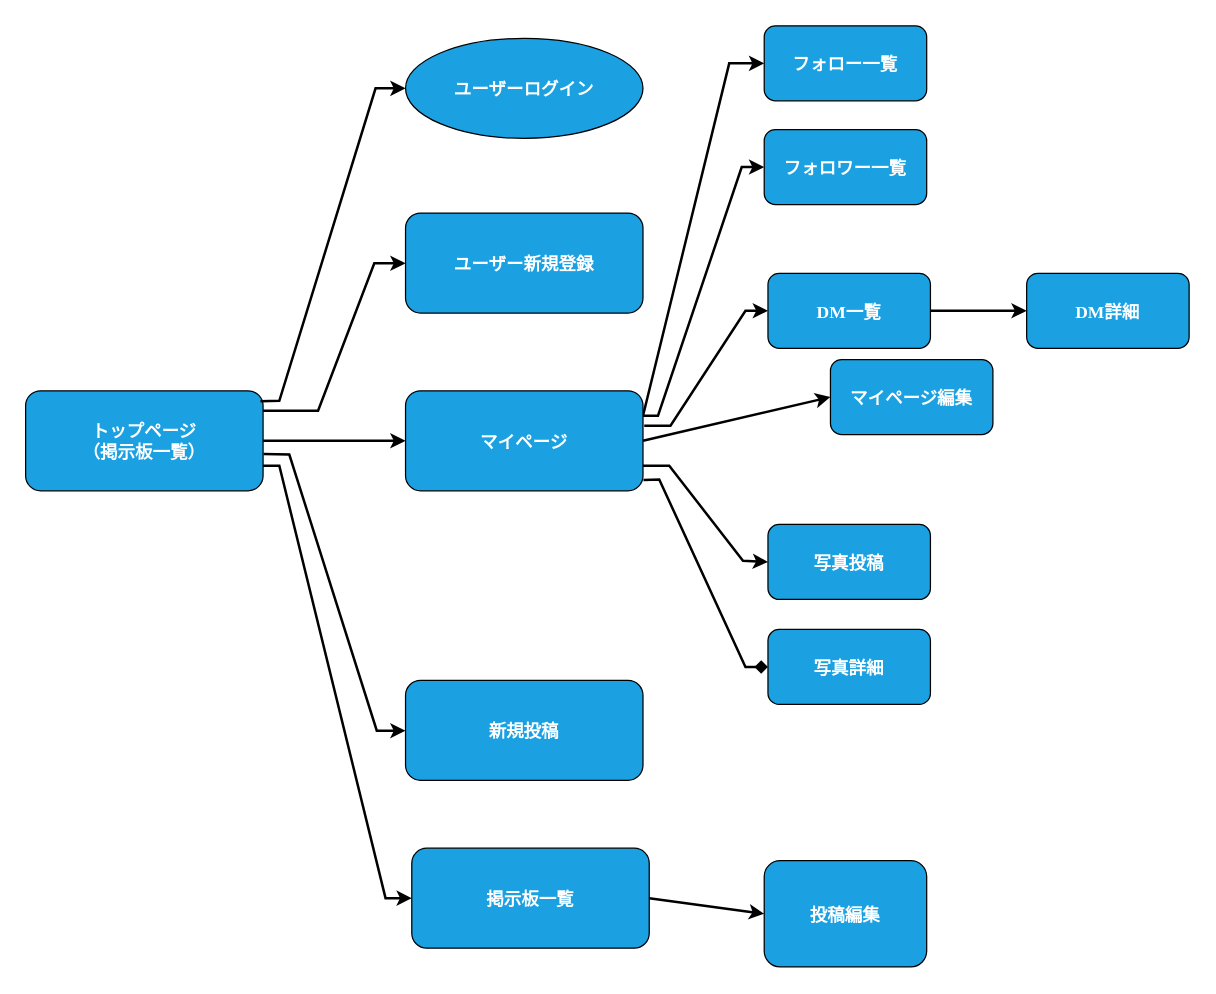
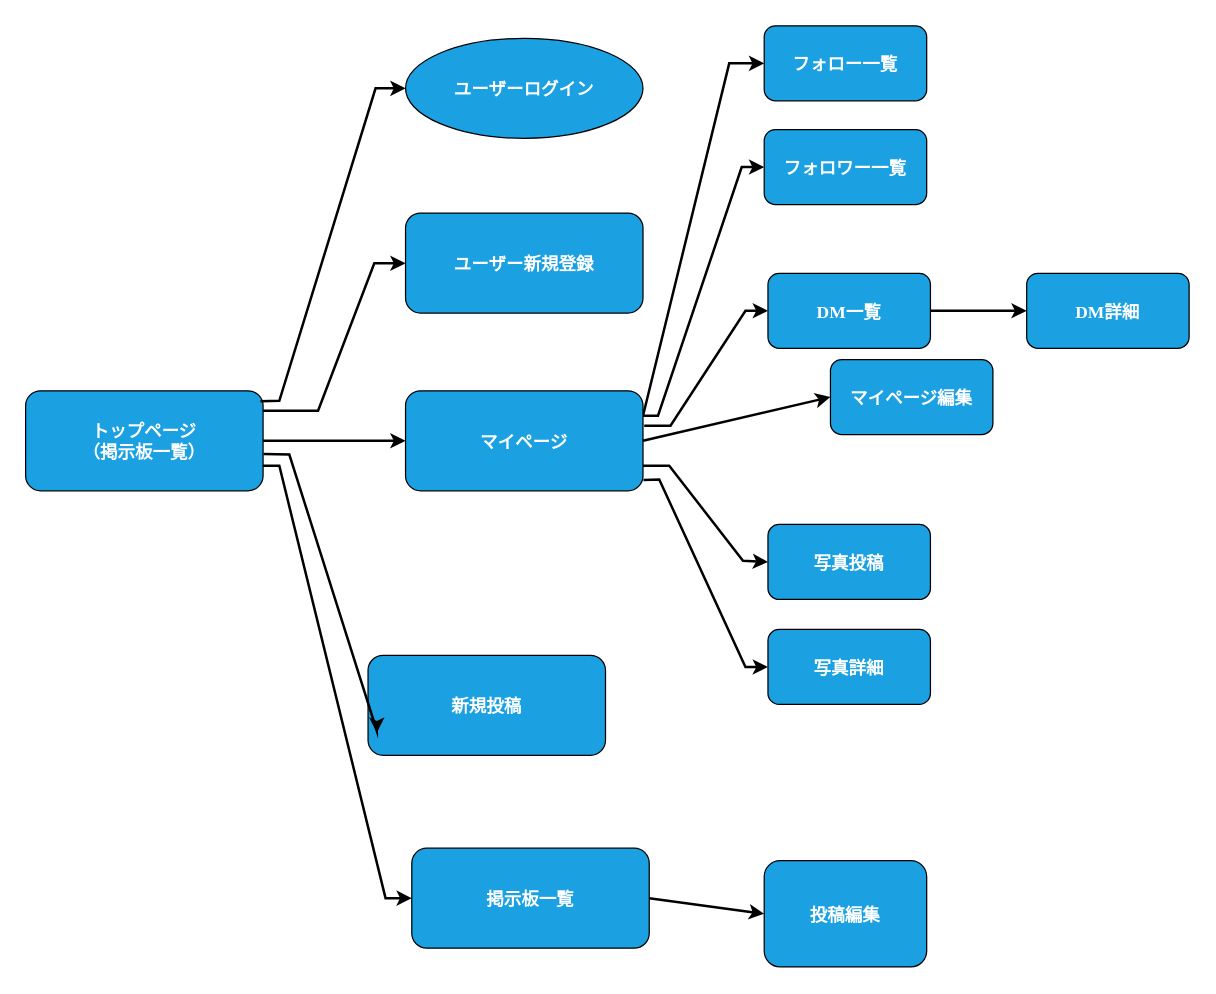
(754, 667) -> (755, 667)
(524, 730) -> (487, 705)
